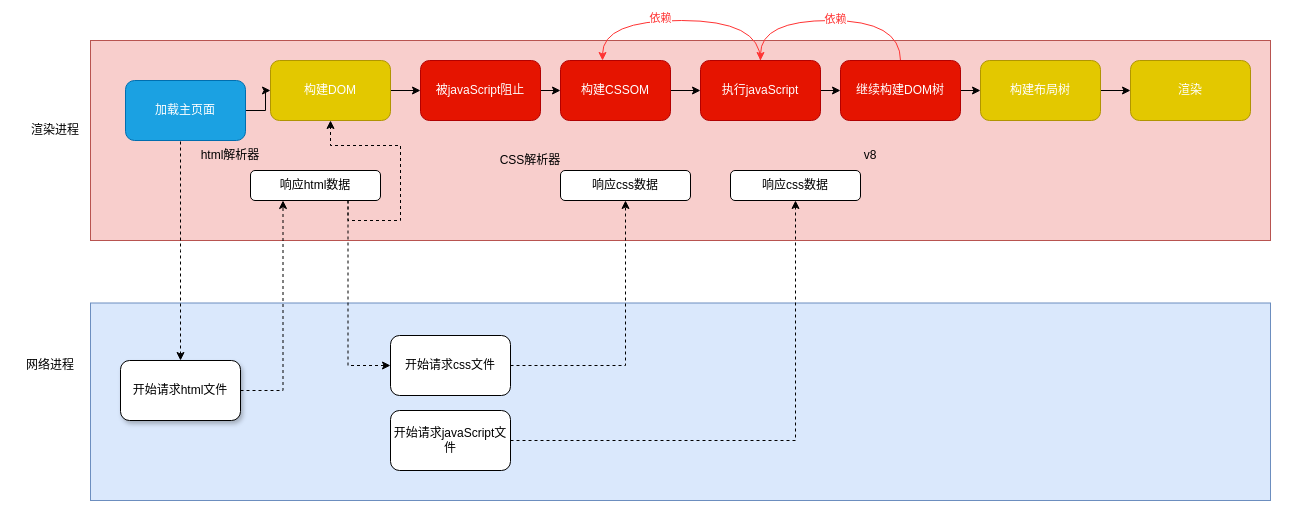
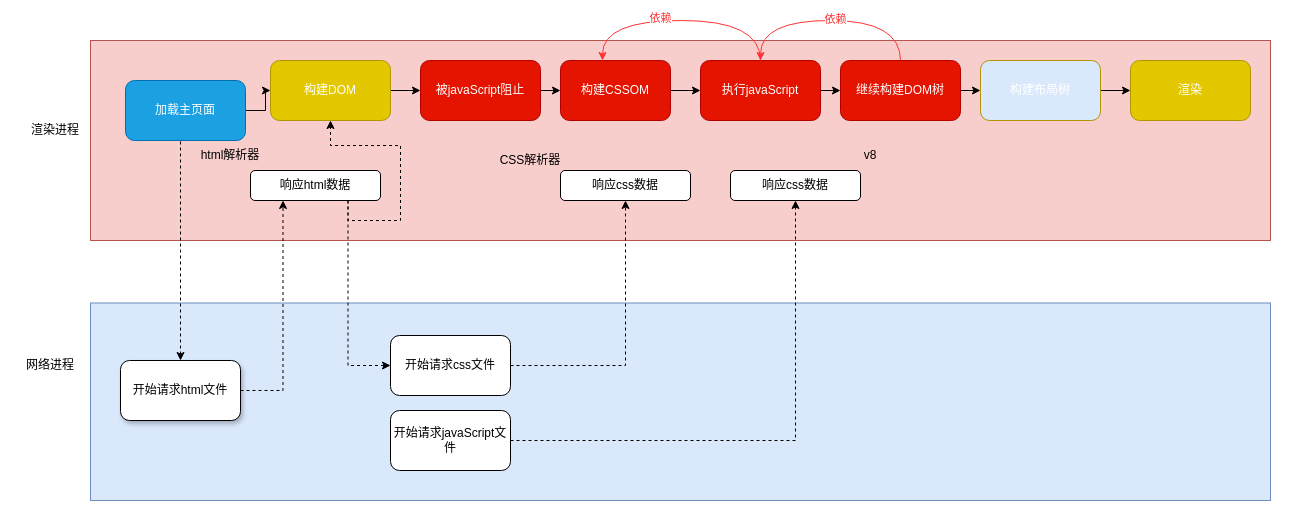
(1041, 91) -> (1041, 91)
